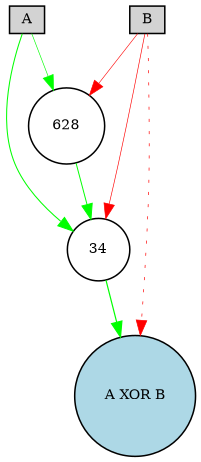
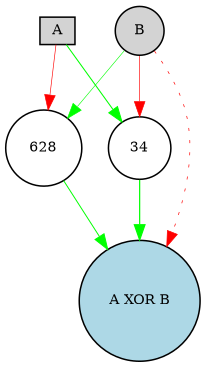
(147, 20) -> (140, 31)
(40, 55) -> (53, 70)
(118, 58) -> (102, 77)
(82, 184) -> (81, 208)
